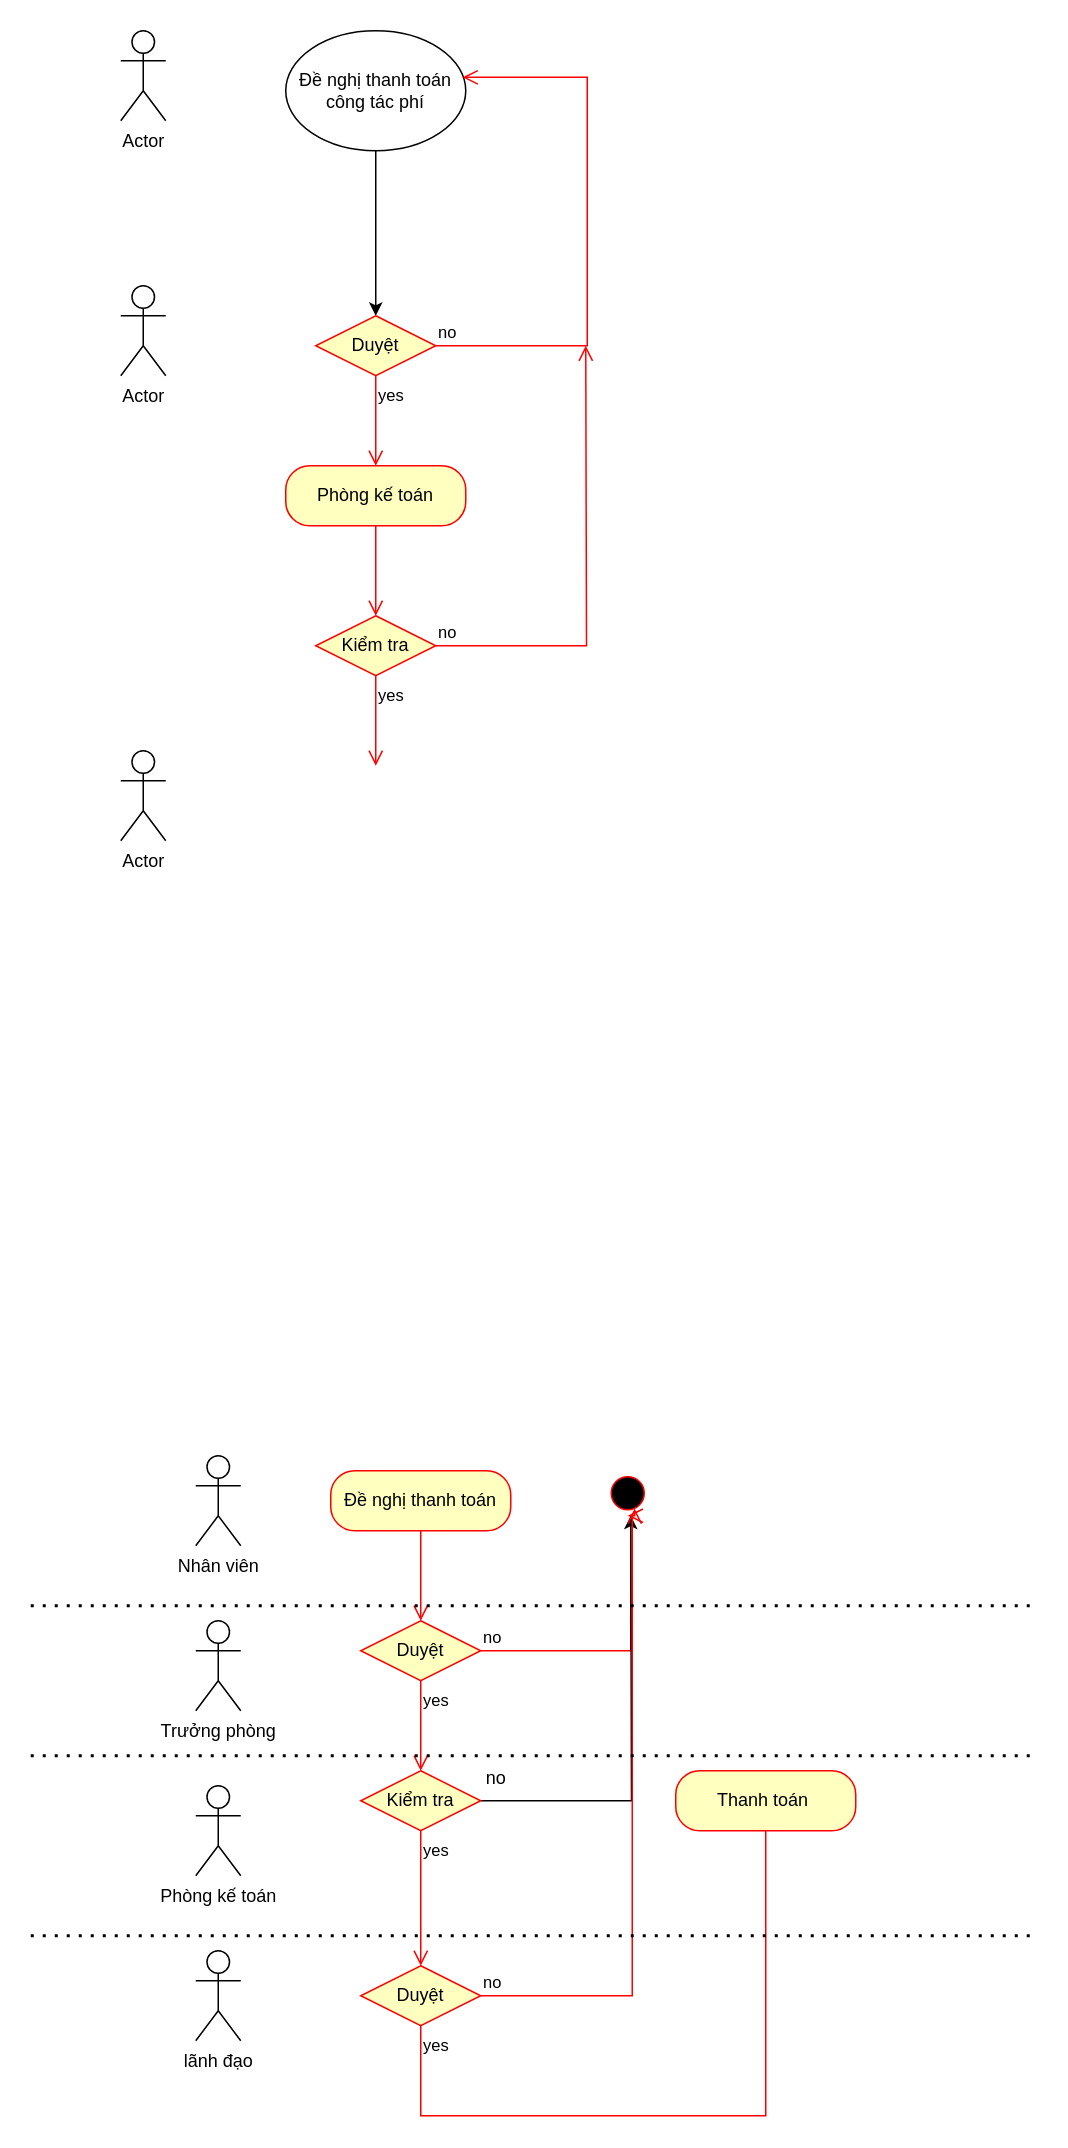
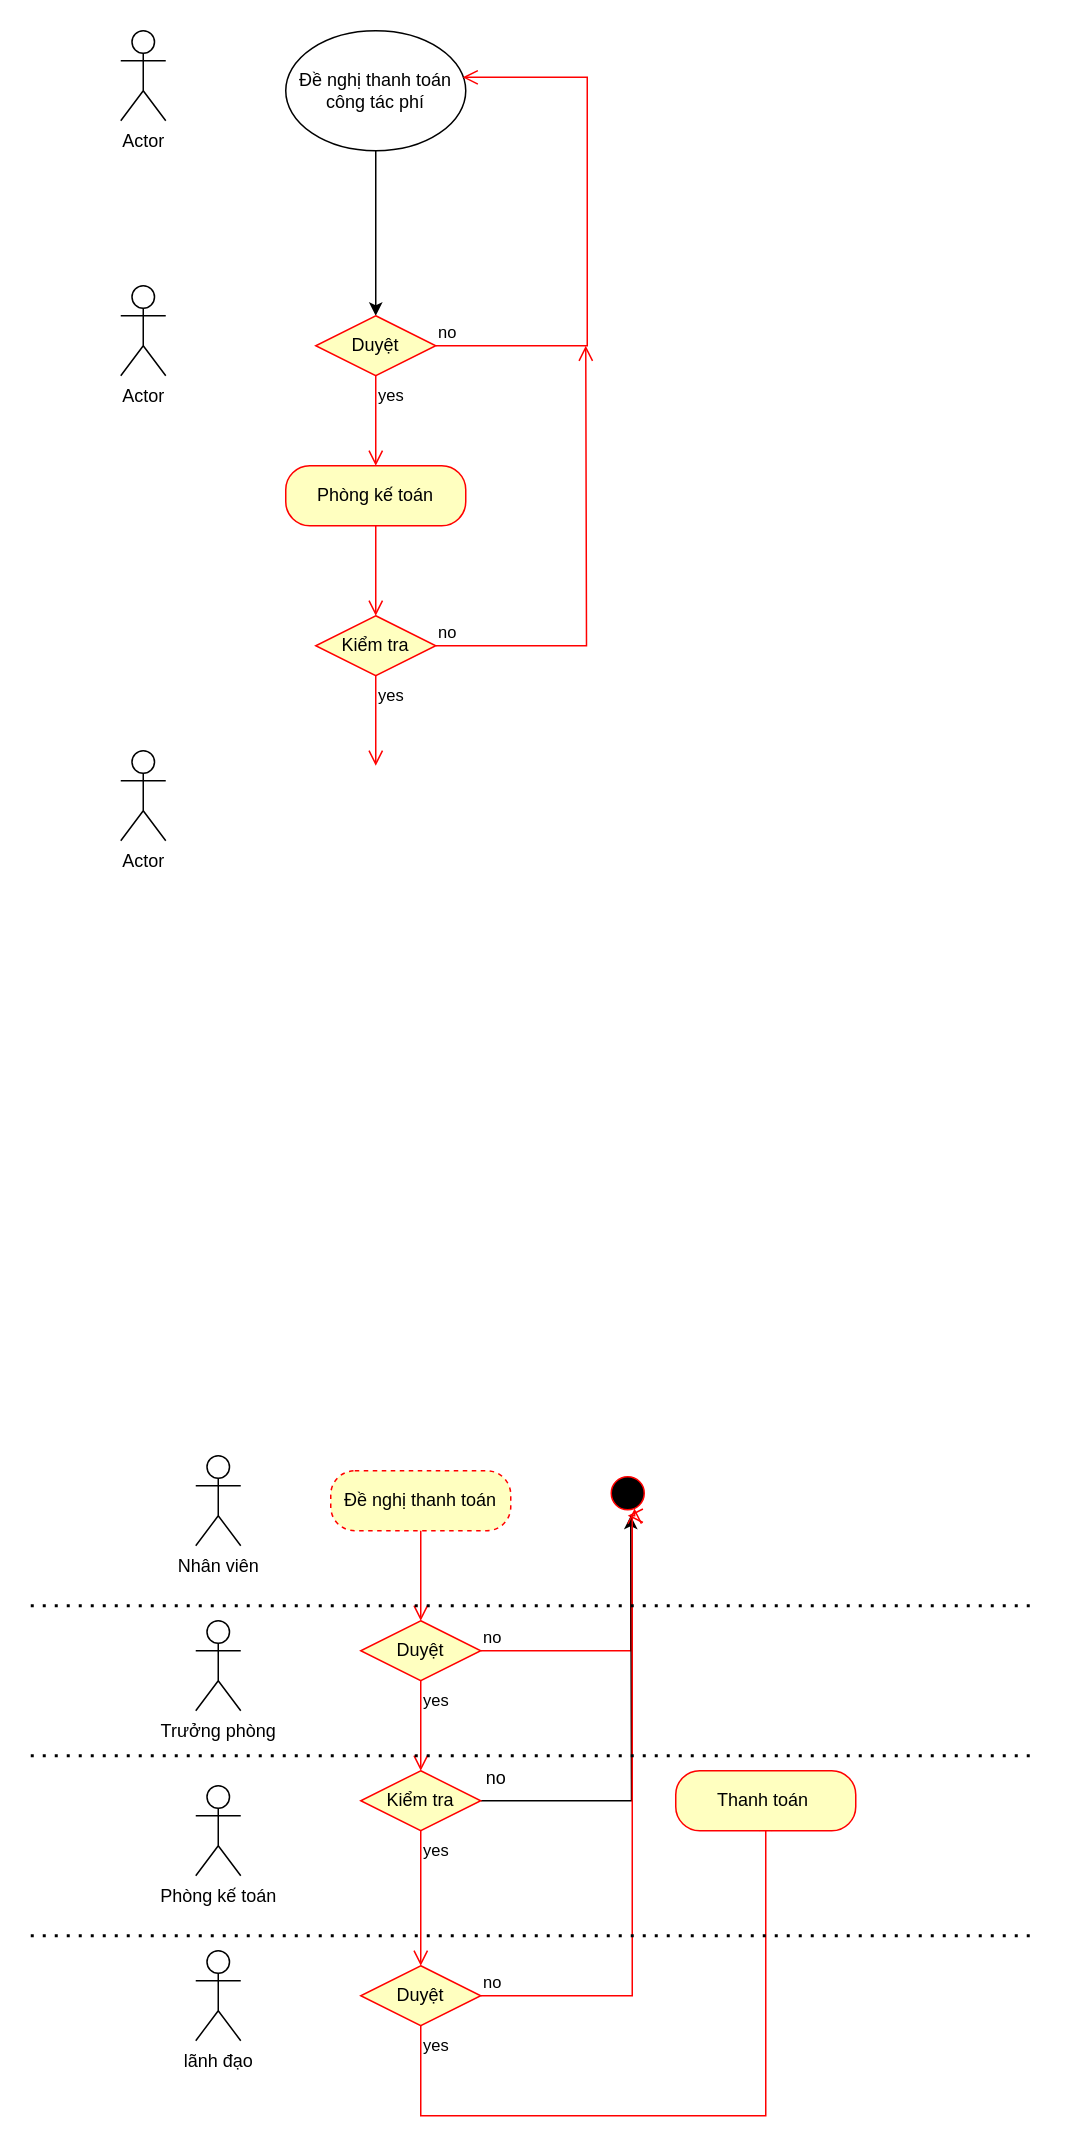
(421, 1501) -> (421, 1501)
